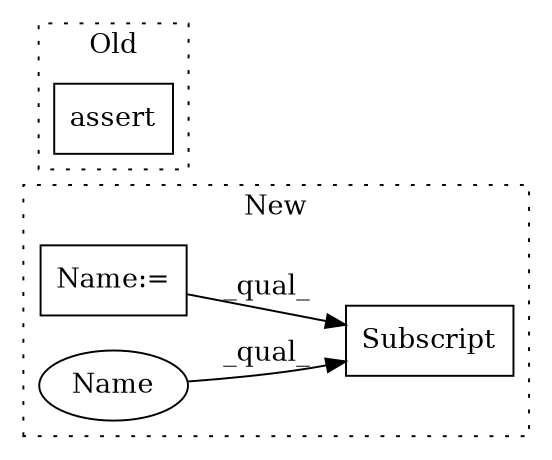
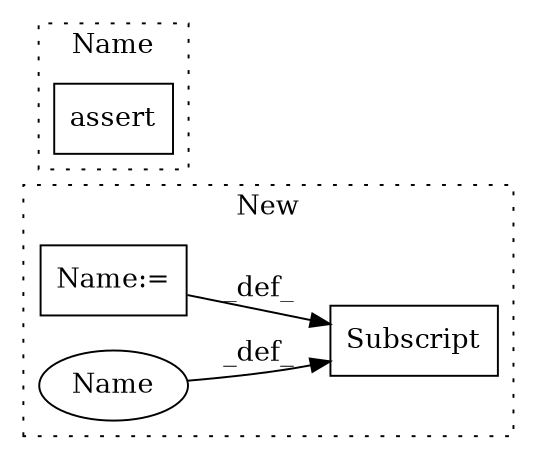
(114, 46) -> (114, 46)
(267, 287) -> (259, 289)
(267, 353) -> (259, 353)
